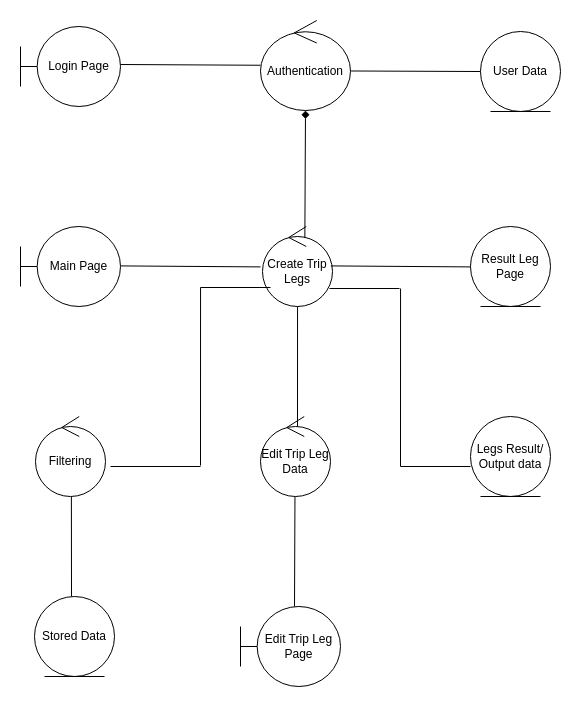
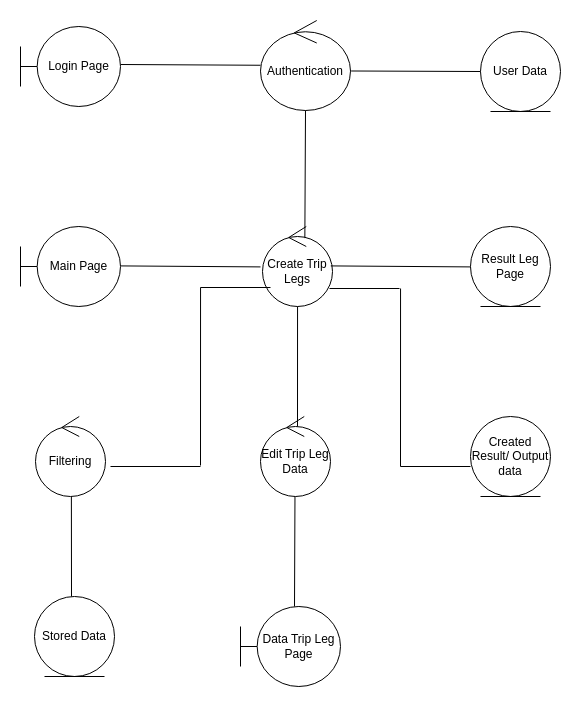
(305, 119) -> (305, 115)
(511, 457) -> (511, 457)
(299, 647) -> (299, 647)
